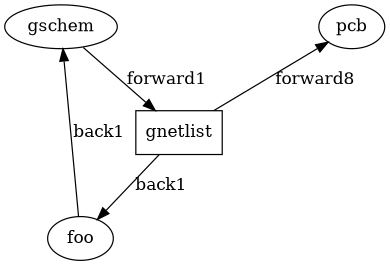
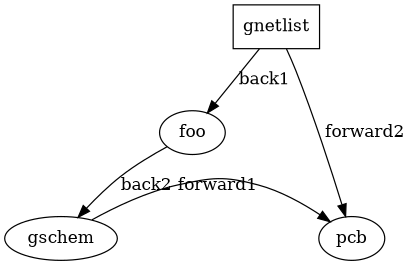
(115, 75) -> (206, 180)
(315, 80) -> (365, 133)
(99, 133) -> (147, 186)
